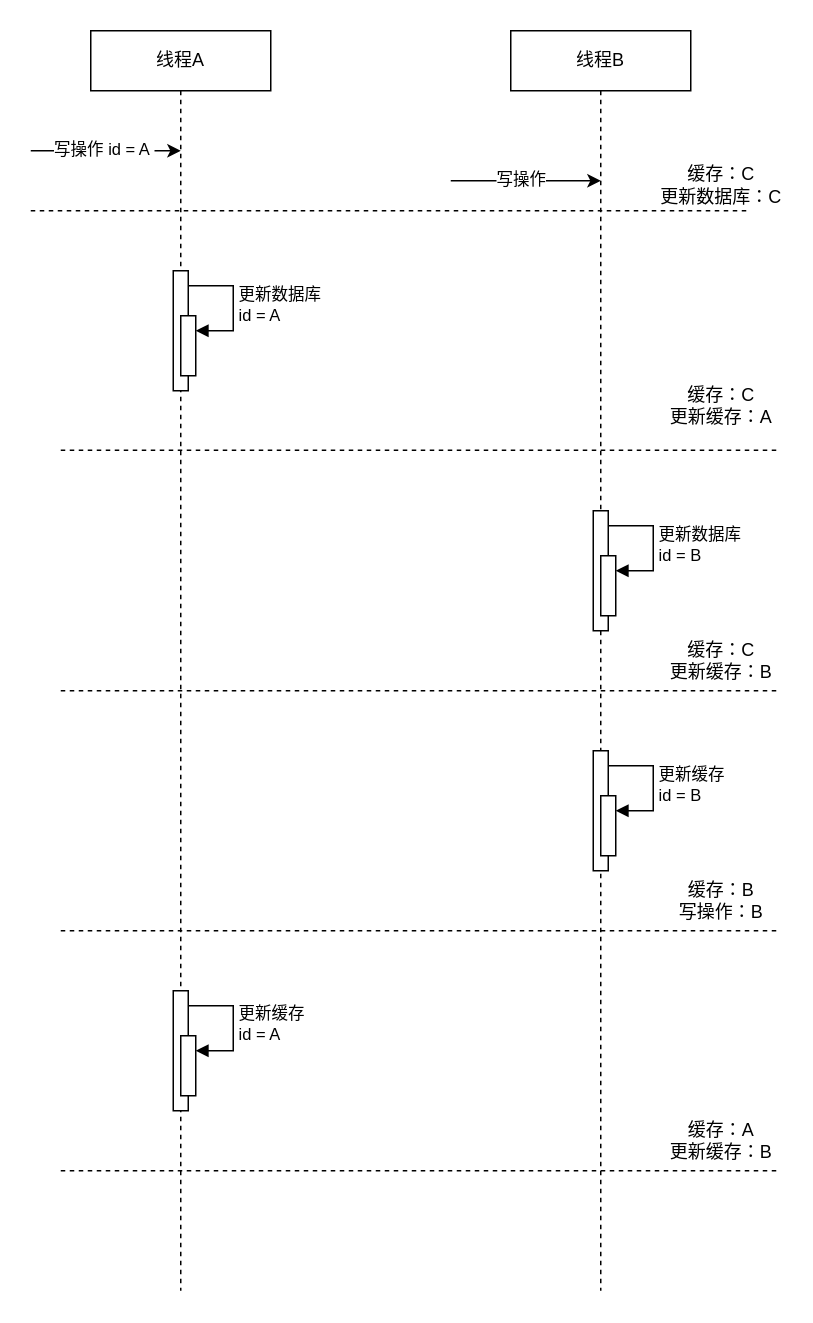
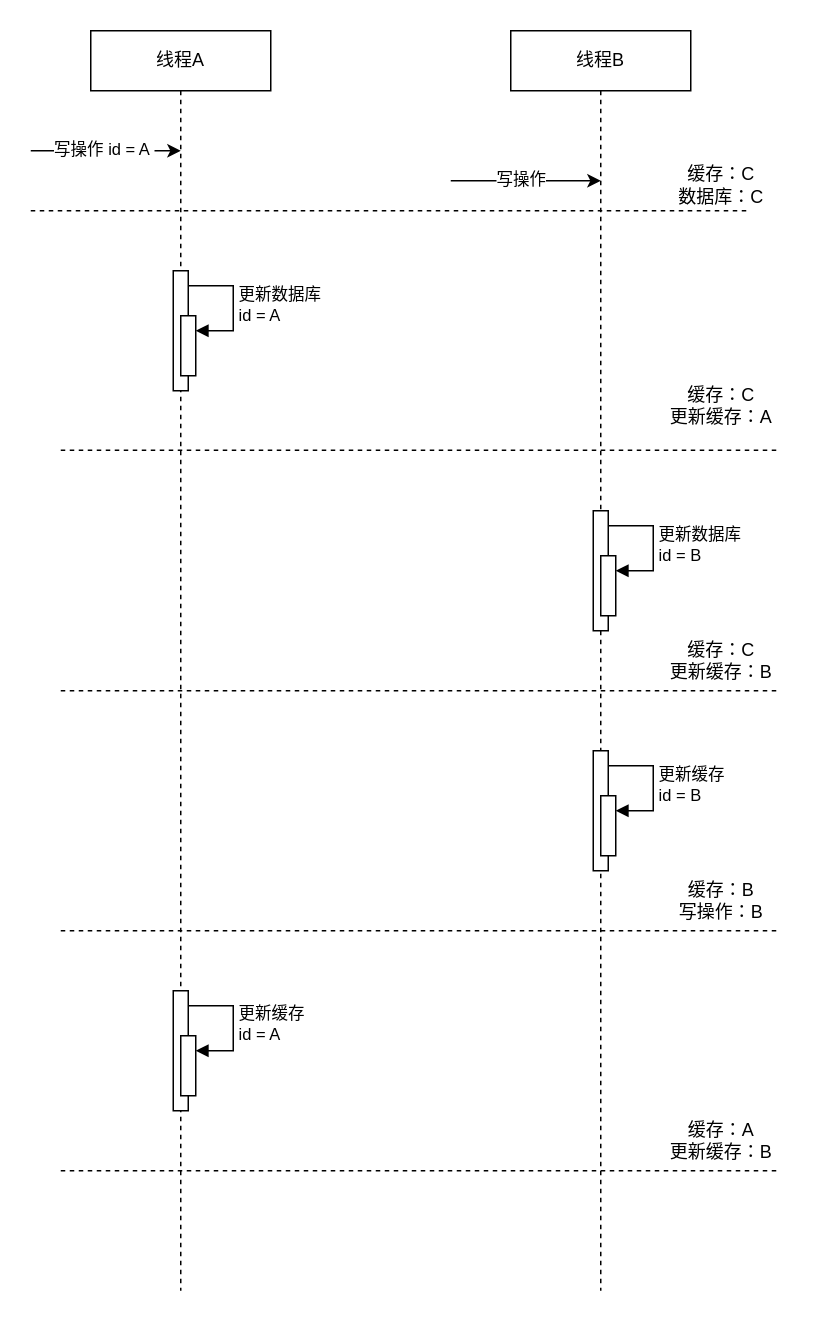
(722, 185) -> (722, 185)
